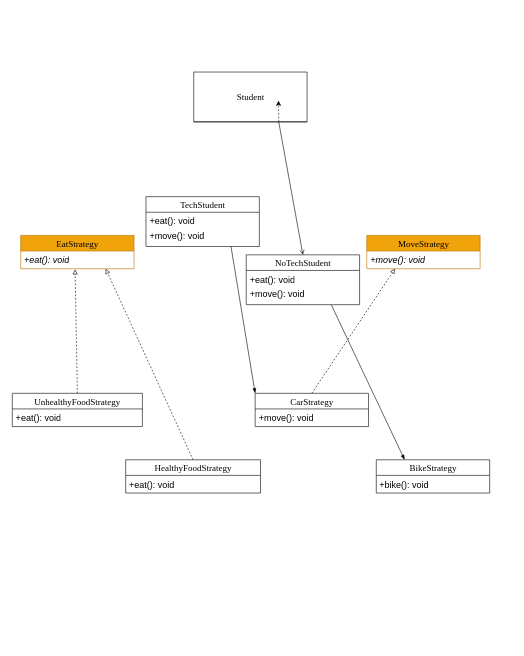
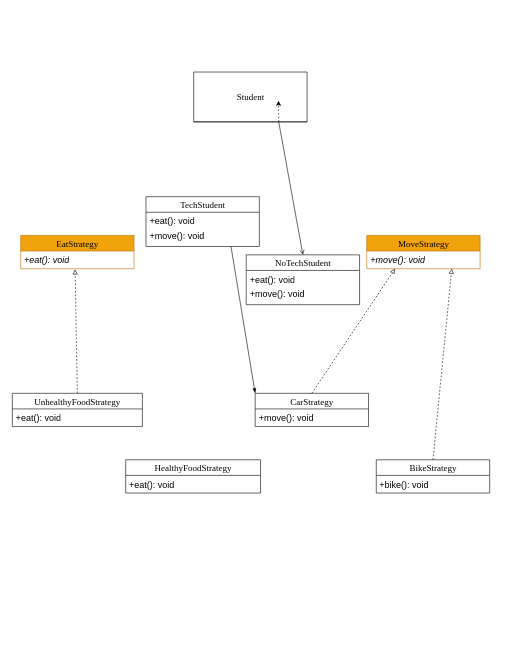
(150, 365) -> none
none -> (442, 365)
(367, 380) -> none
